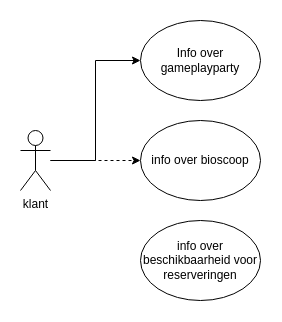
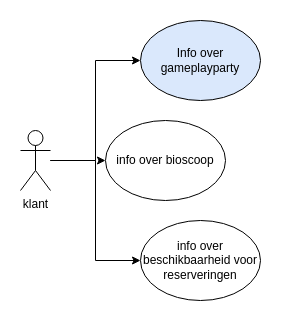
(201, 61) -> (201, 61)
(201, 161) -> (166, 161)
none -> (96, 230)
